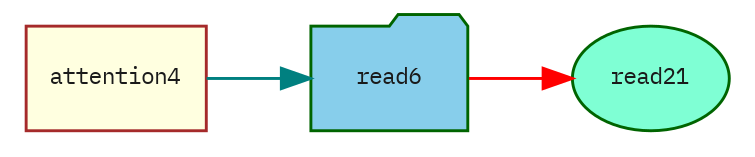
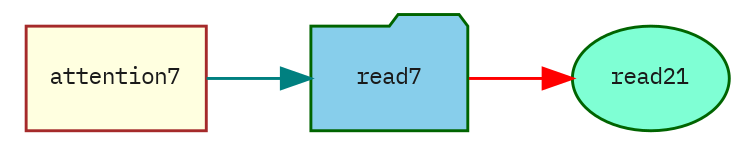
(116, 78) -> (116, 78)
(389, 78) -> (389, 78)
